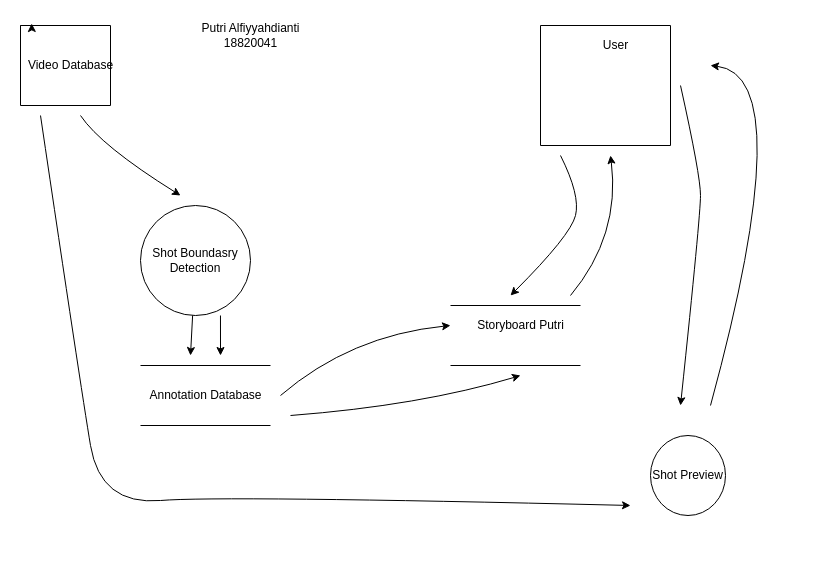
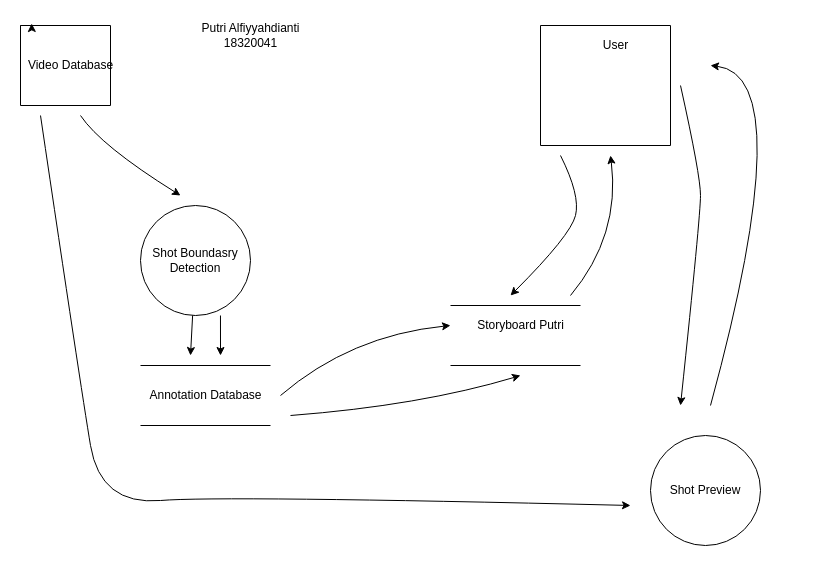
(251, 36) -> (251, 36)
(688, 476) -> (706, 491)
